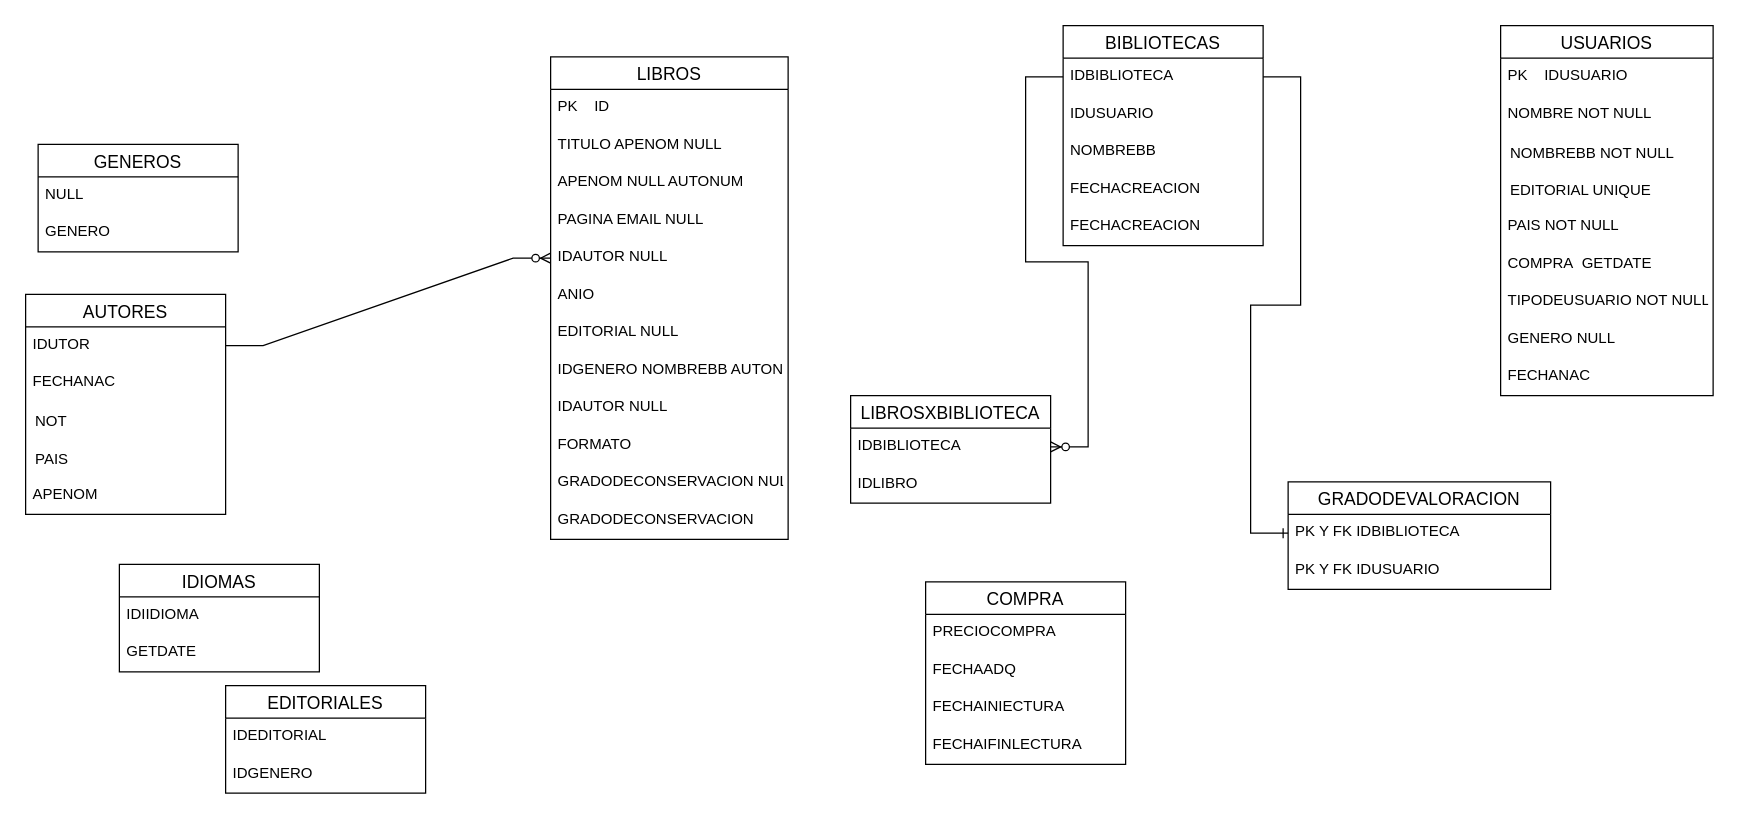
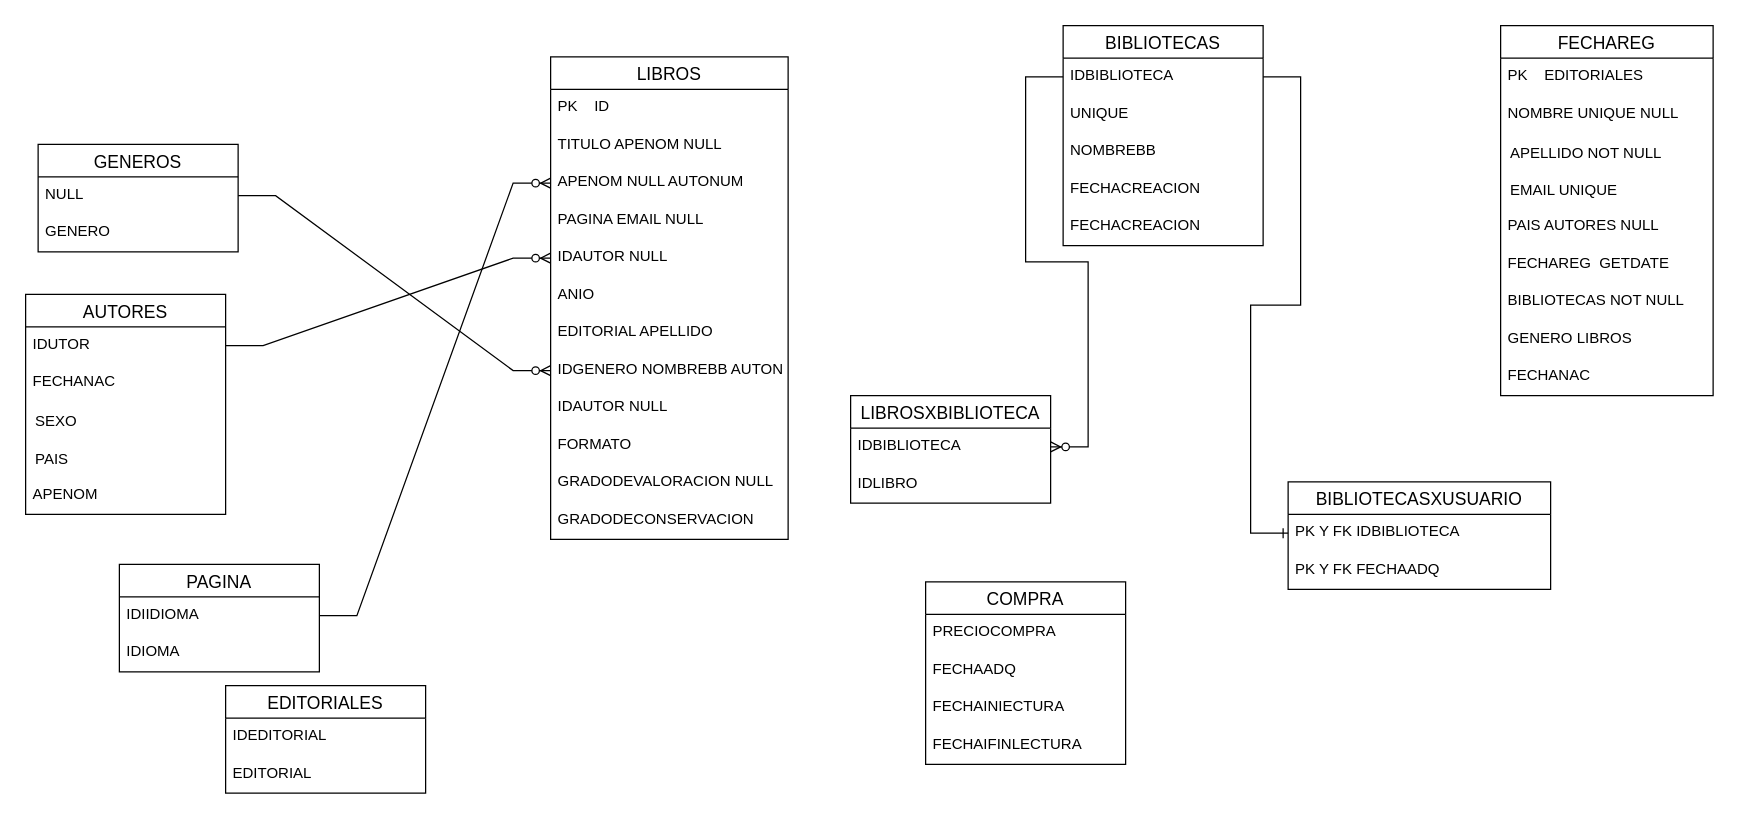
(1606, 43) -> (1606, 43)
(1571, 75) -> (1579, 75)
(1108, 113) -> (1095, 113)
(1567, 113) -> (1579, 113)
(1578, 153) -> (1578, 153)
(1575, 190) -> (1558, 190)
(1558, 225) -> (1575, 225)
(1569, 263) -> (1577, 263)
none -> (394, 283)
(1596, 300) -> (1588, 300)
(614, 331) -> (631, 331)
(1552, 338) -> (1560, 338)
none -> (435, 400)
(48, 421) -> (52, 421)
(656, 481) -> (648, 481)
(1419, 499) -> (1419, 499)
(1361, 569) -> (1356, 569)
(219, 582) -> (219, 582)
(156, 651) -> (151, 651)
(266, 773) -> (270, 773)
